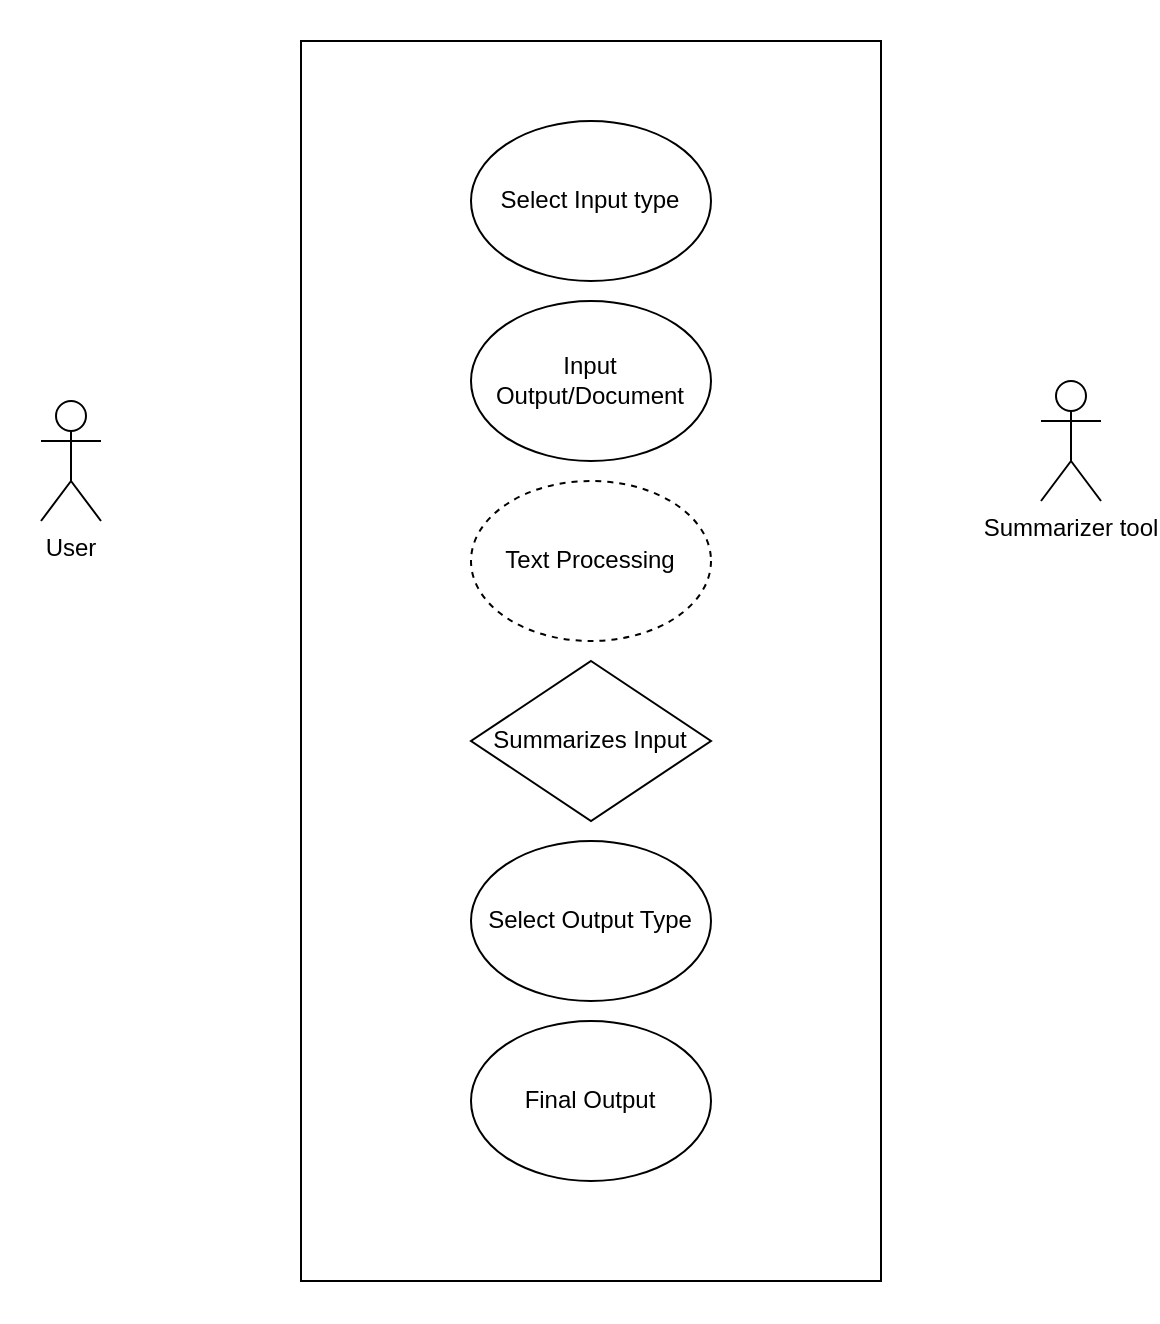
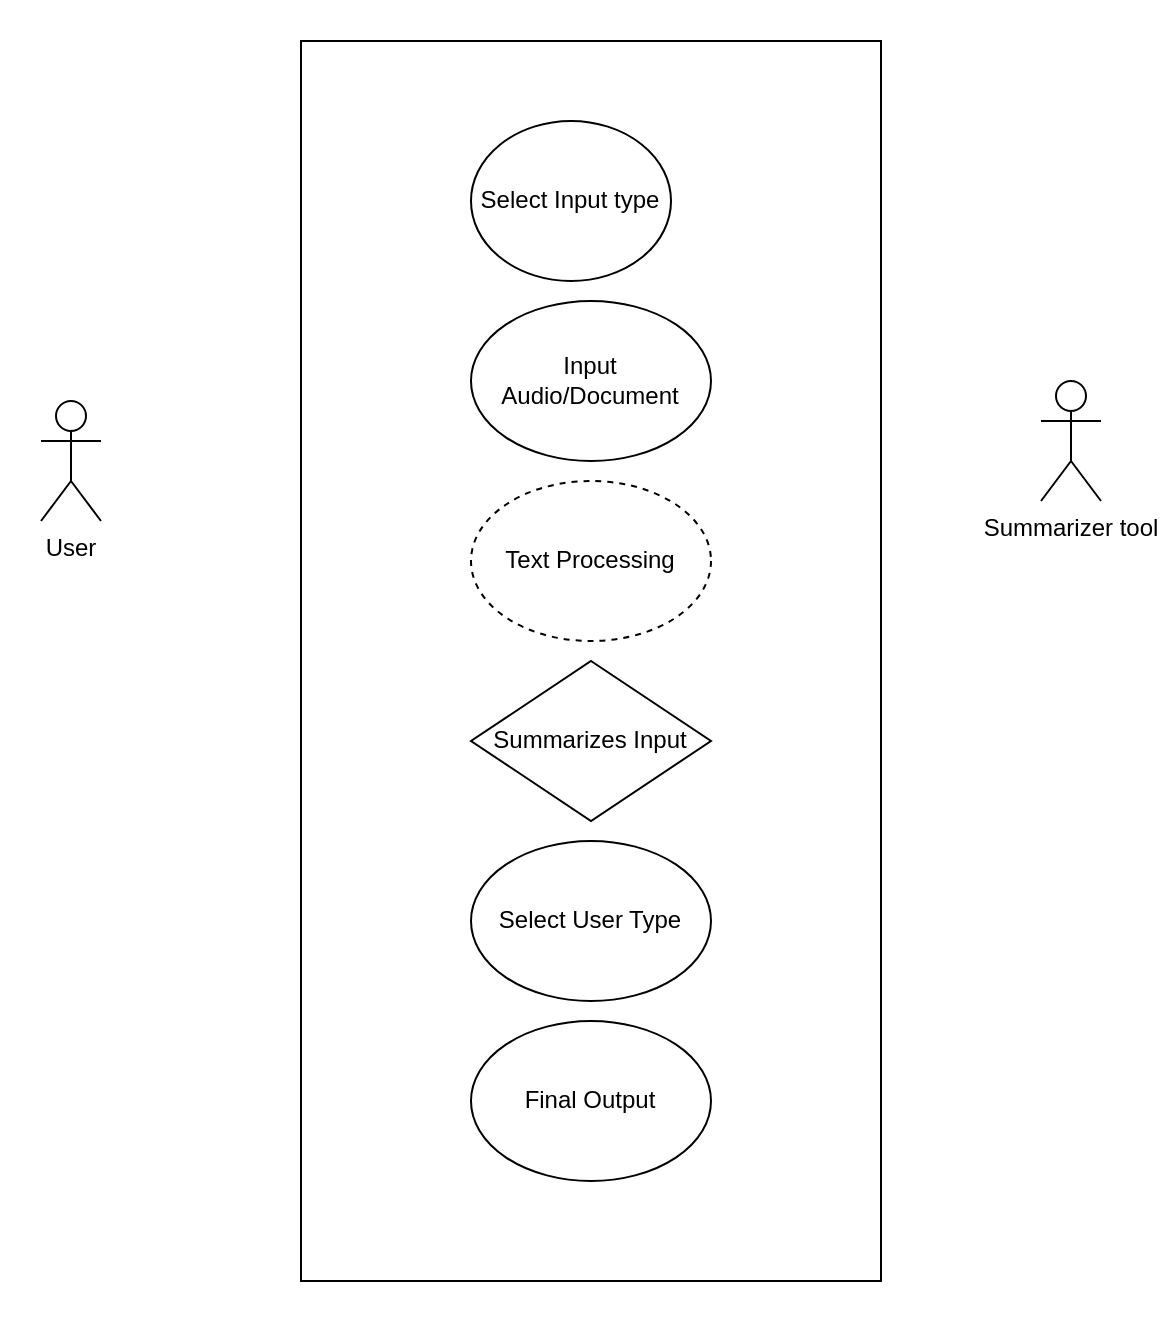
(591, 201) -> (571, 201)
(591, 381) -> (591, 381)
(591, 921) -> (591, 921)
